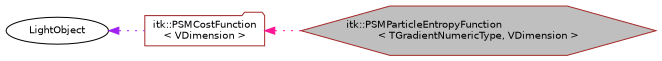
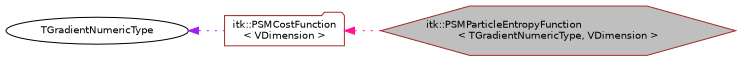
(57, 31) -> (97, 31)
